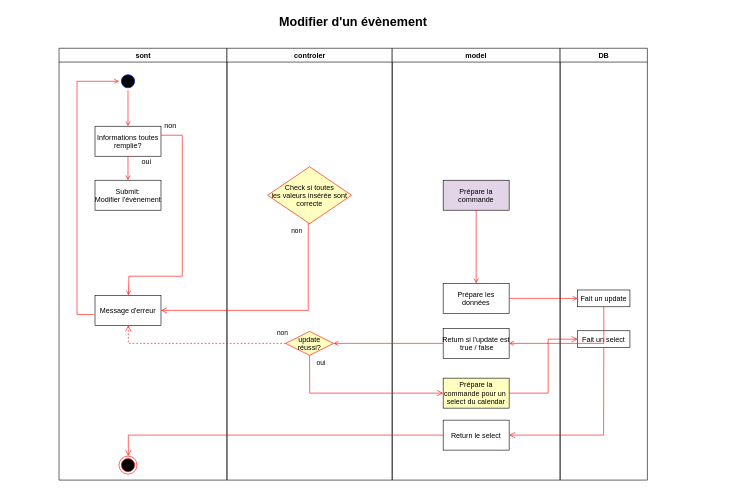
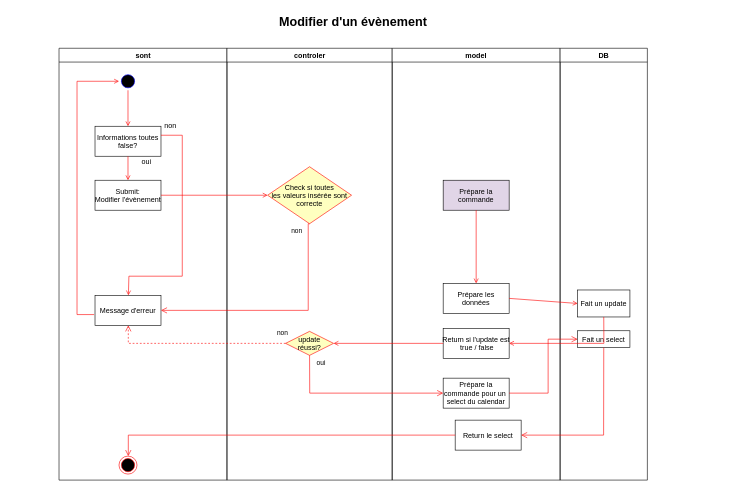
(128, 137) -> (128, 137)
none -> (213, 195)
(604, 299) -> (604, 304)
(476, 393) -> (476, 393)
(476, 435) -> (488, 435)
